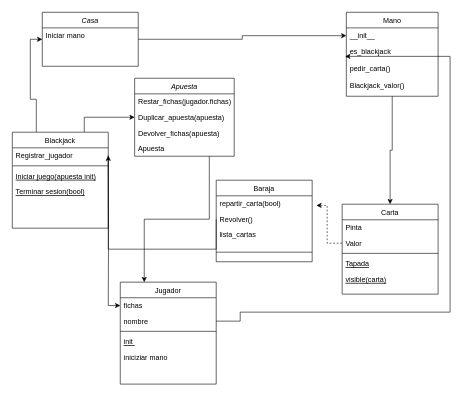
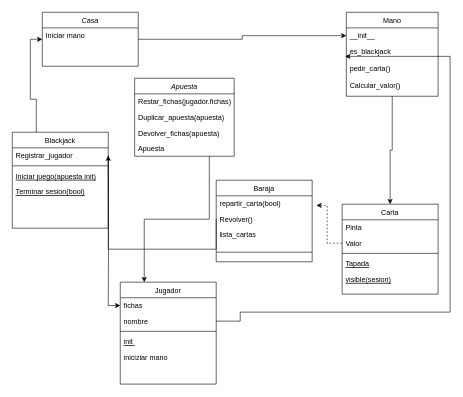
(382, 85) -> (379, 85)
(84, 117) -> none
(371, 280) -> (372, 280)
